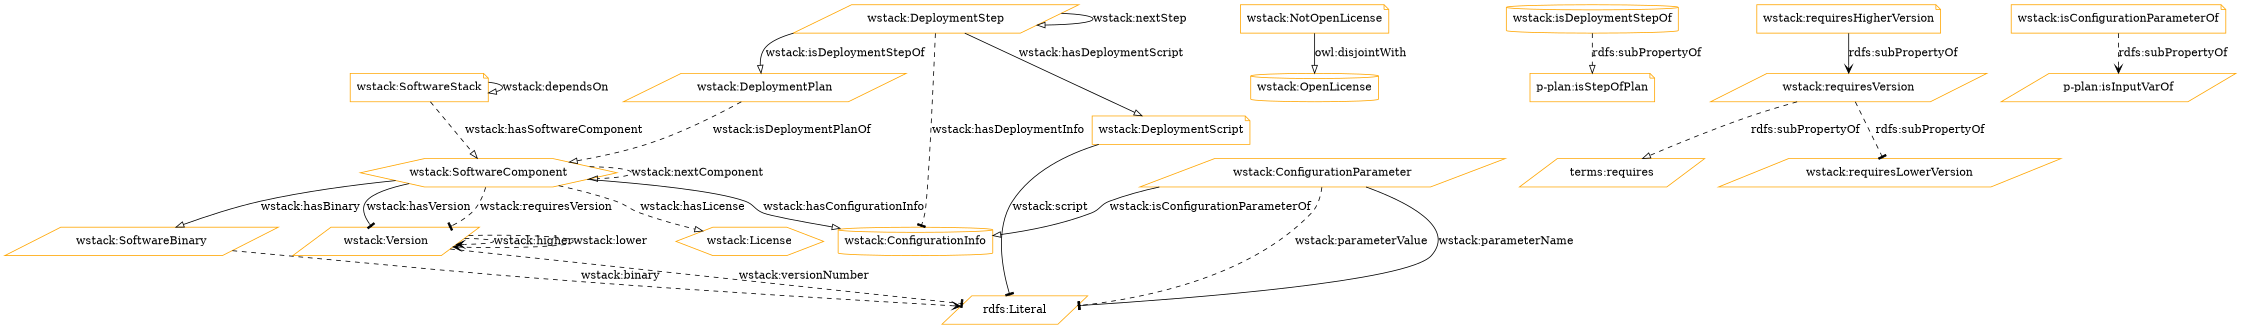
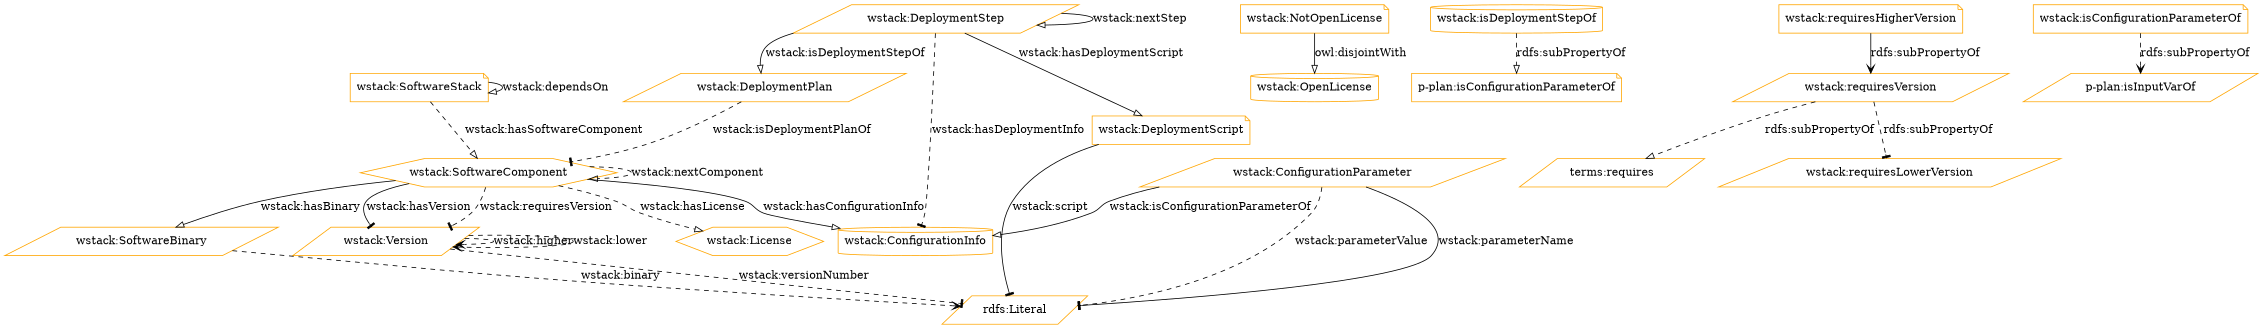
(1592, 88) -> (1517, 88)
(662, 139) -> (660, 140)
